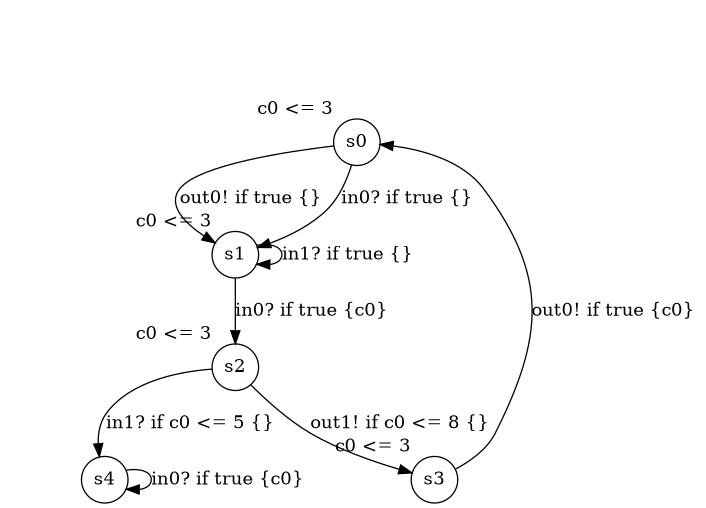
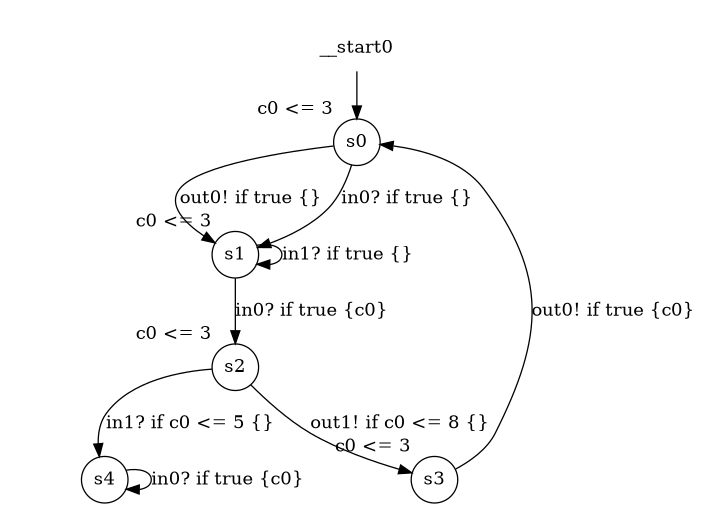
none -> (357, 48)
